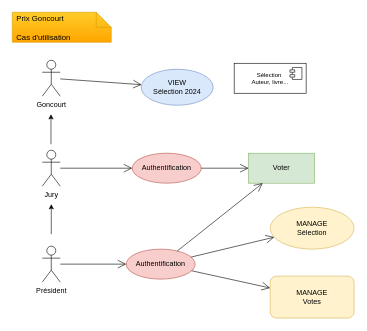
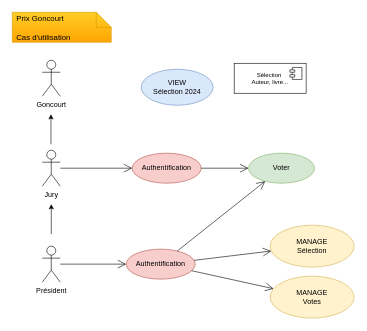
(100, 82) -> none
(282, 168) -> (282, 168)
(312, 228) -> (312, 246)
(312, 297) -> (312, 297)
